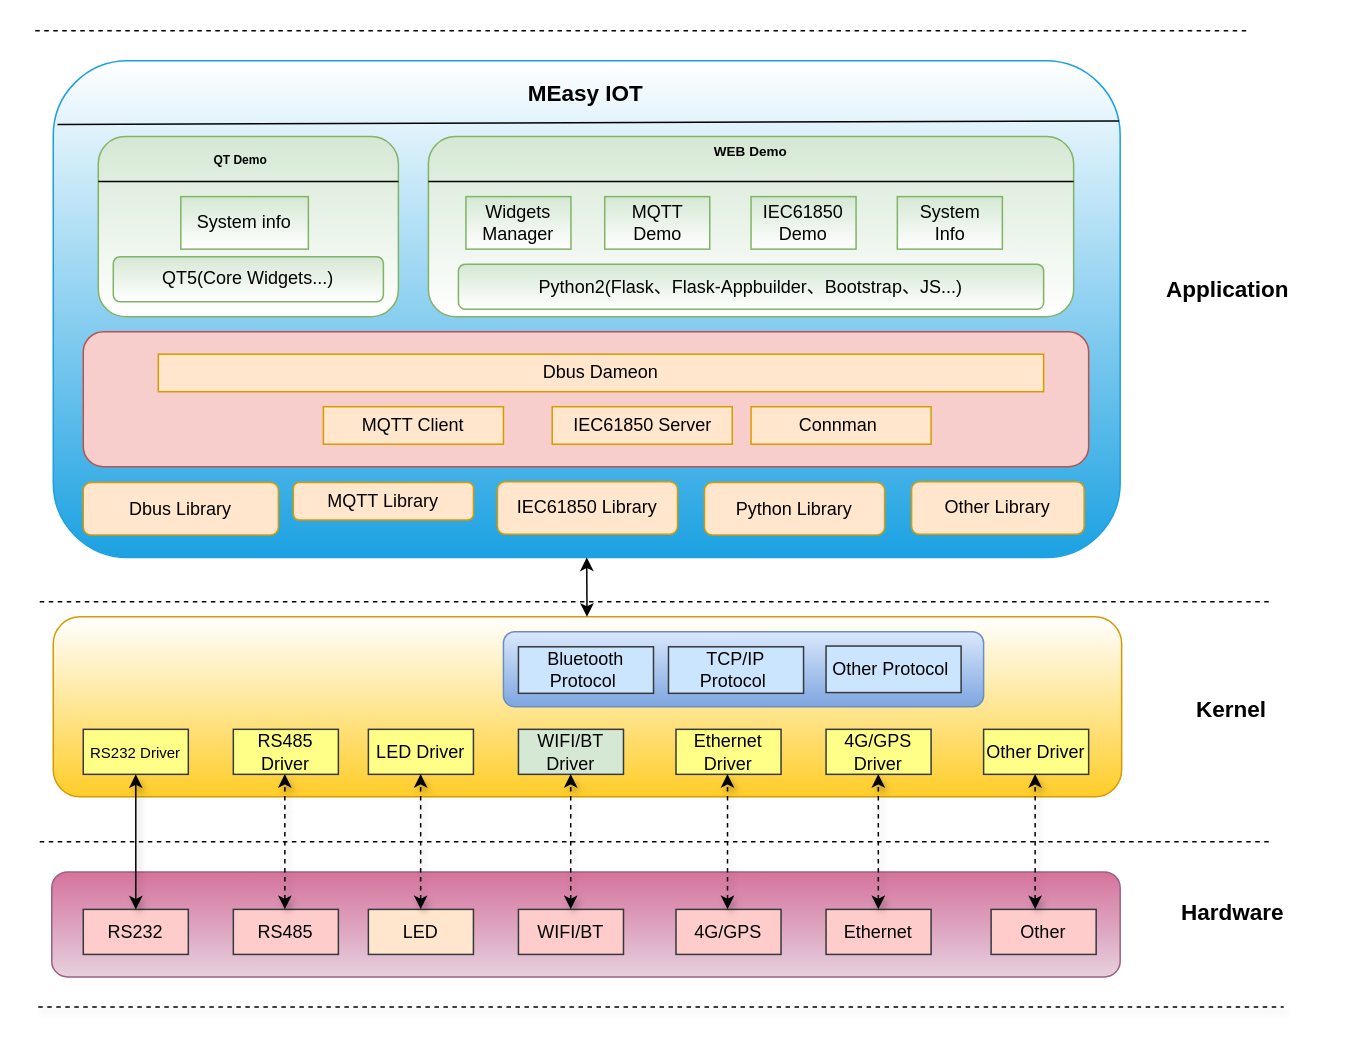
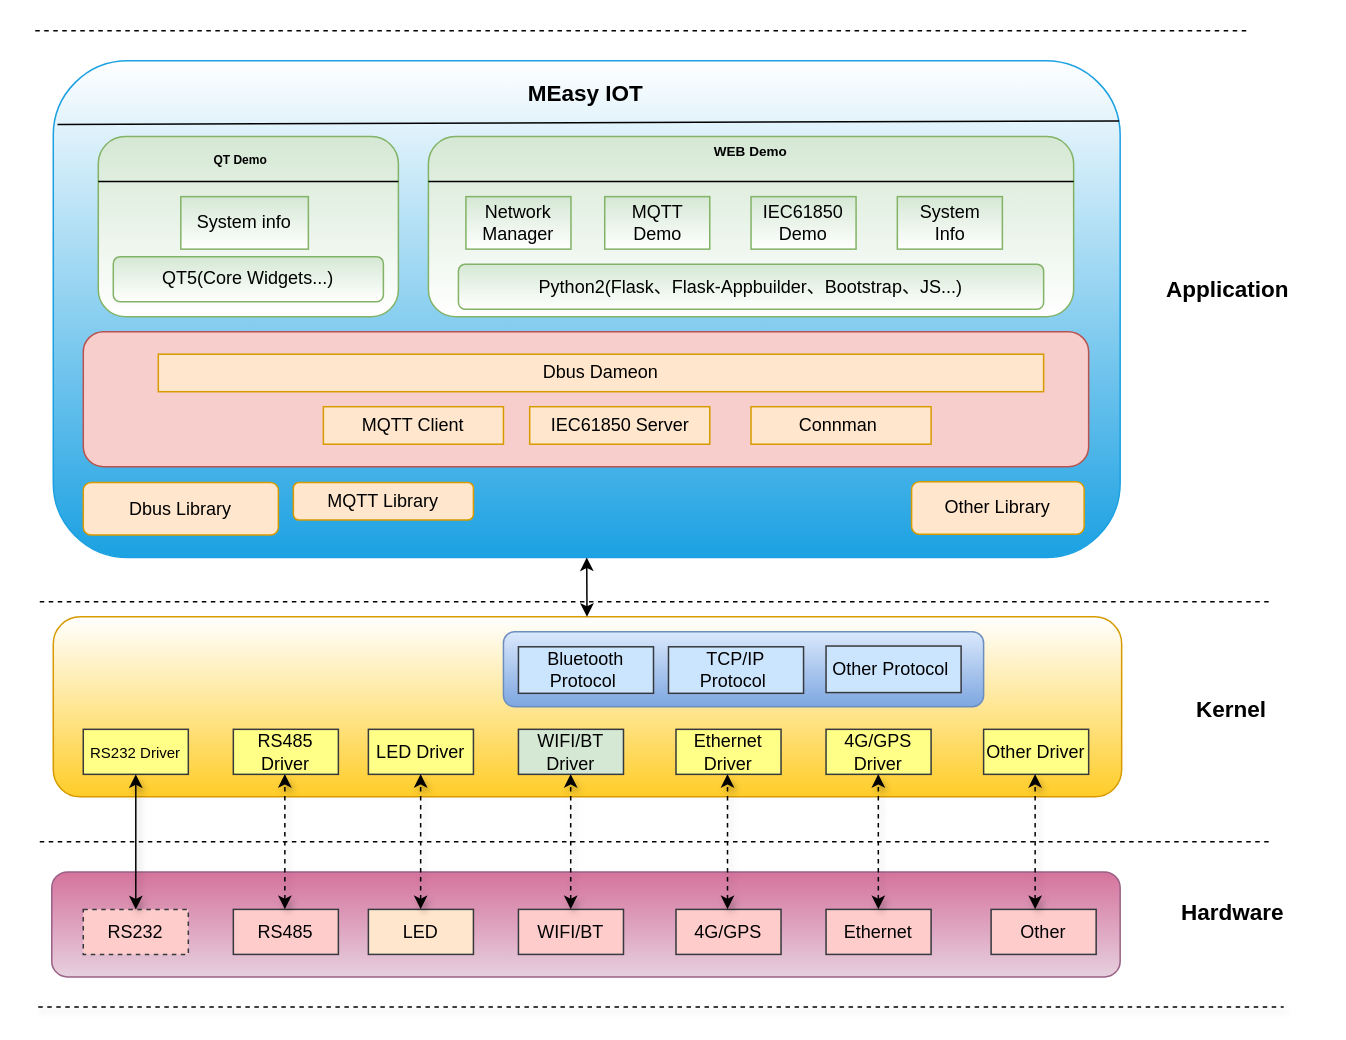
(518, 223) -> (518, 223)
(642, 425) -> (620, 425)
(587, 508) -> none
(794, 509) -> none
(136, 932) -> (136, 932)
